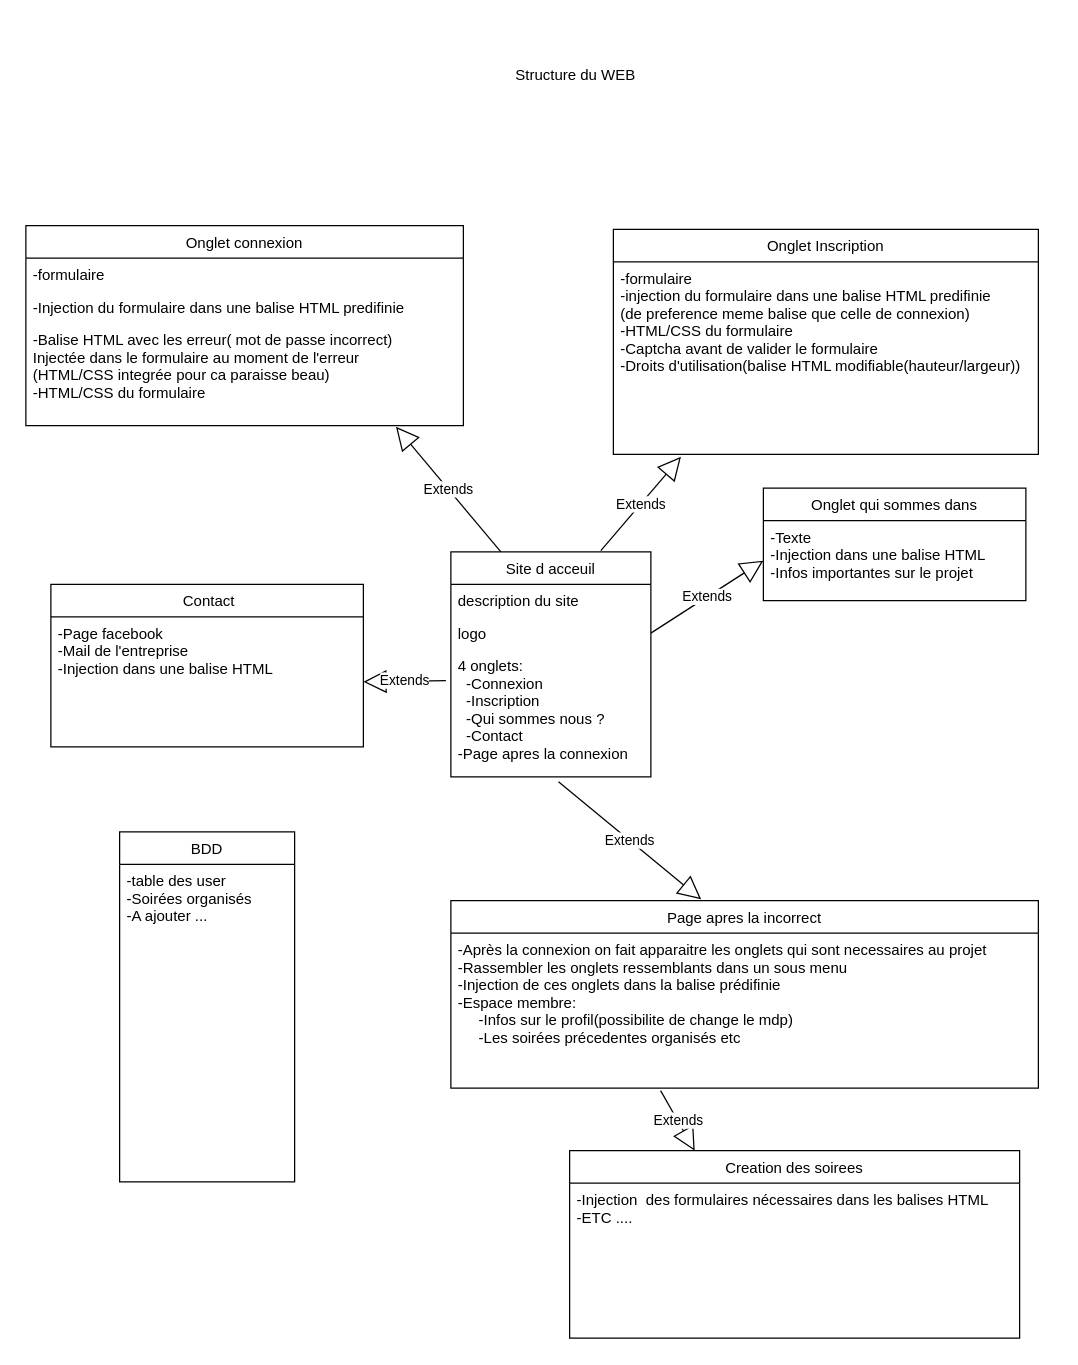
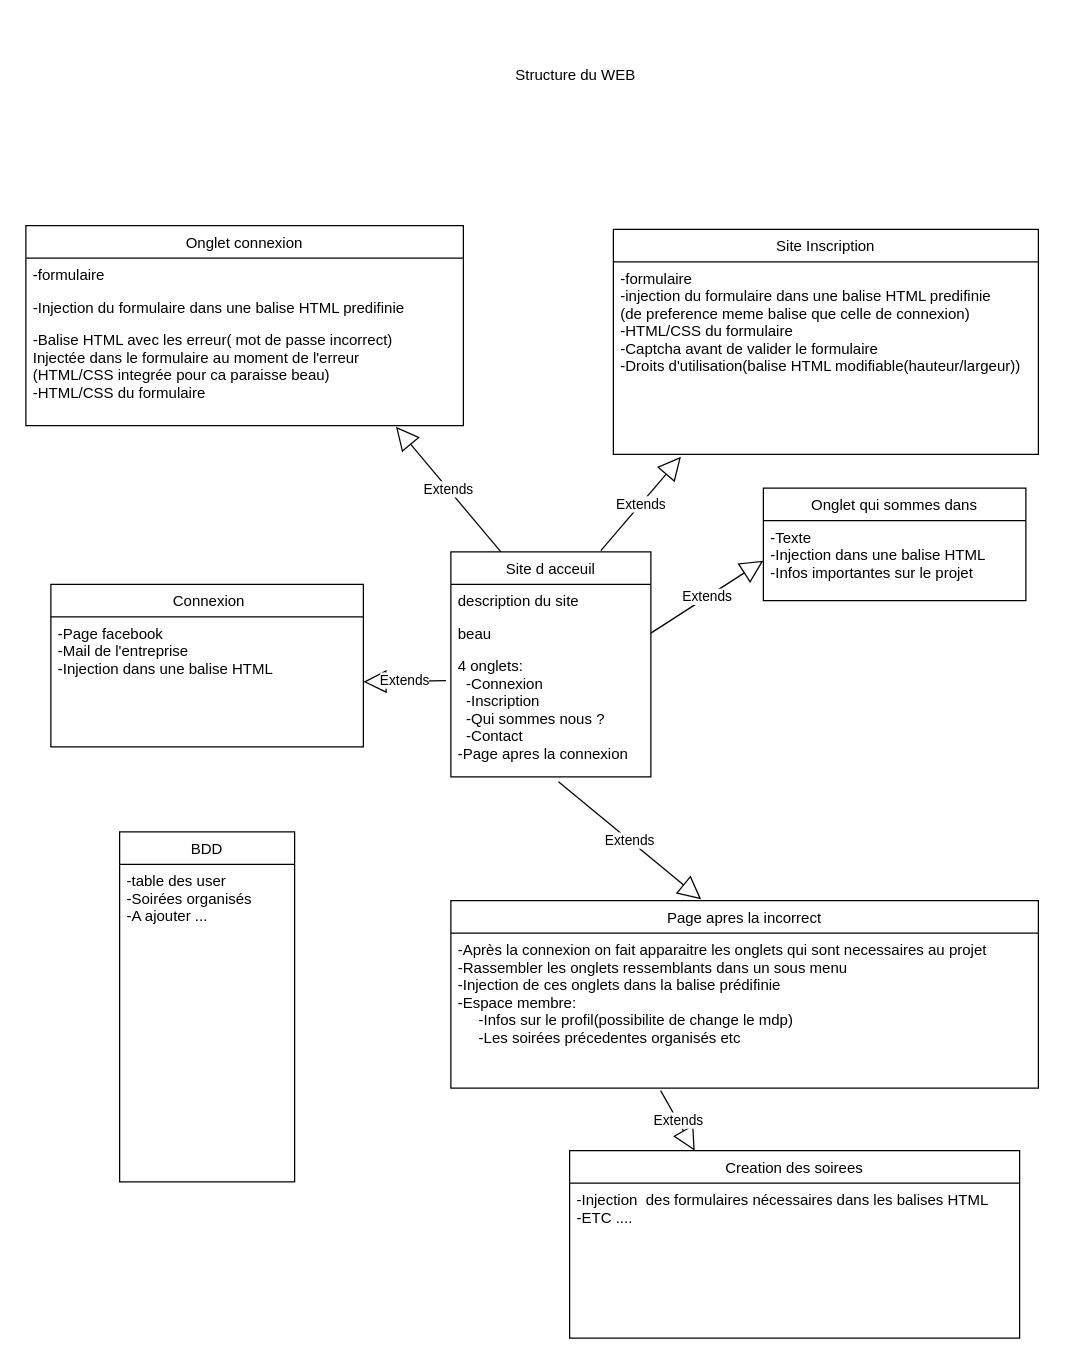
(825, 246) -> (825, 246)
(206, 601) -> (206, 601)
(472, 634) -> (474, 634)
